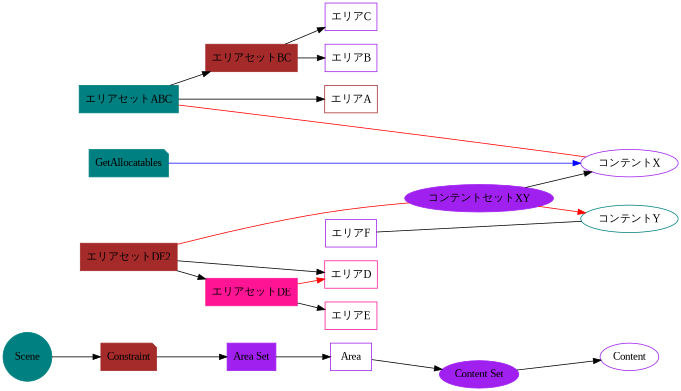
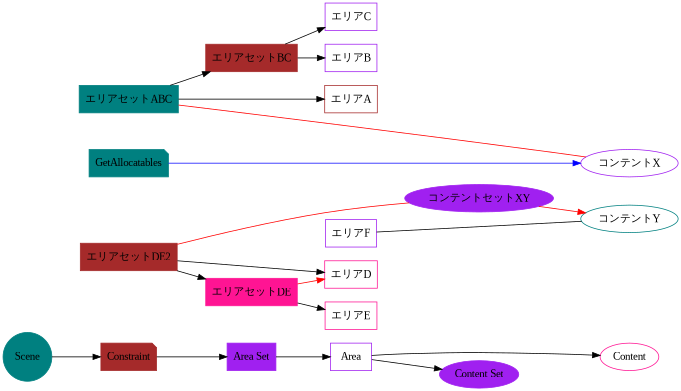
(555, 181) -> none
(629, 357) -> (629, 357)
(555, 366) -> (482, 353)
